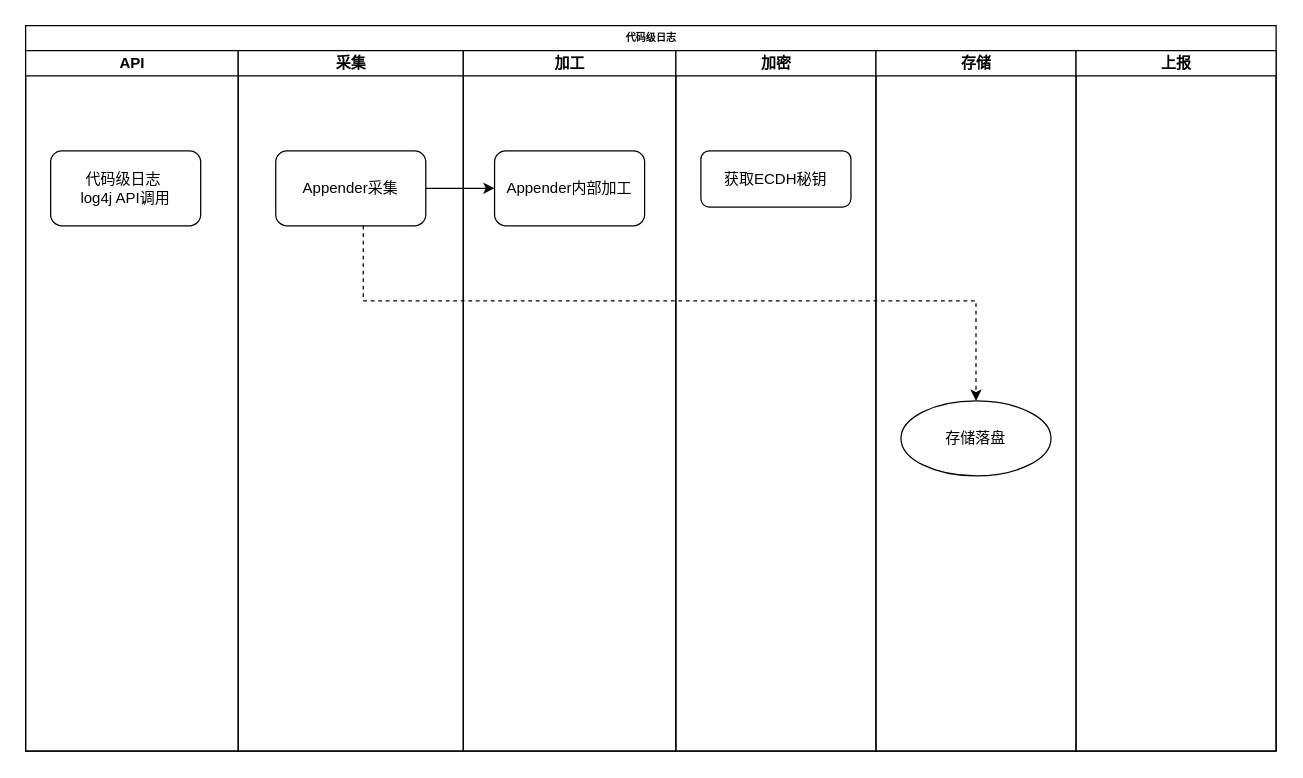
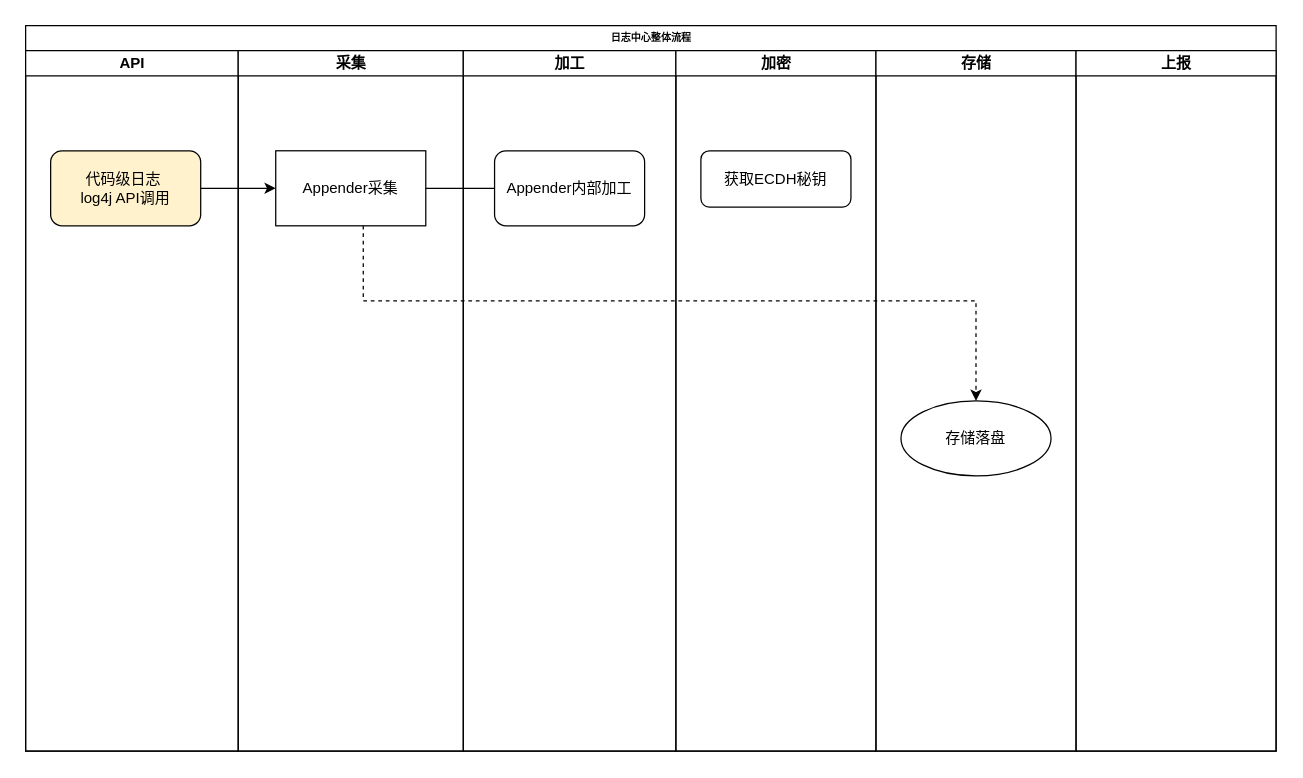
(651, 38) -> (651, 38)
(126, 188) -> (126, 188)
none -> (234, 188)
(351, 188) -> (351, 188)
(484, 188) -> (488, 188)
